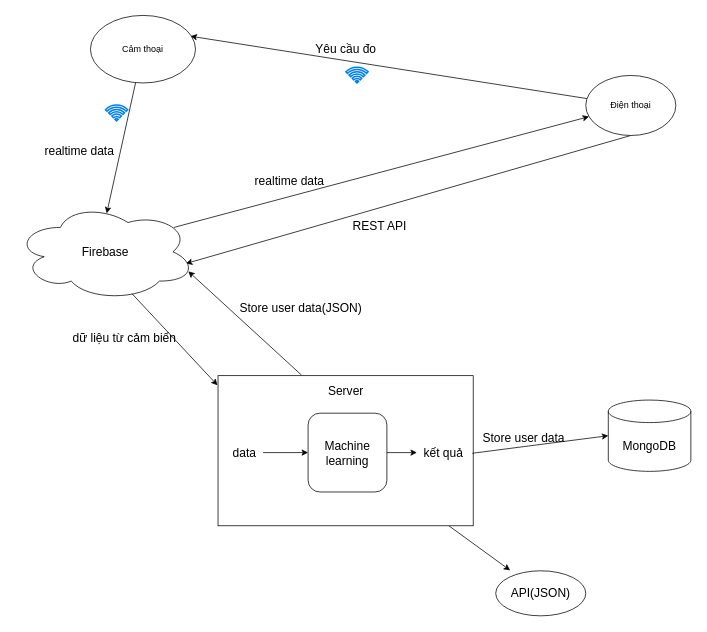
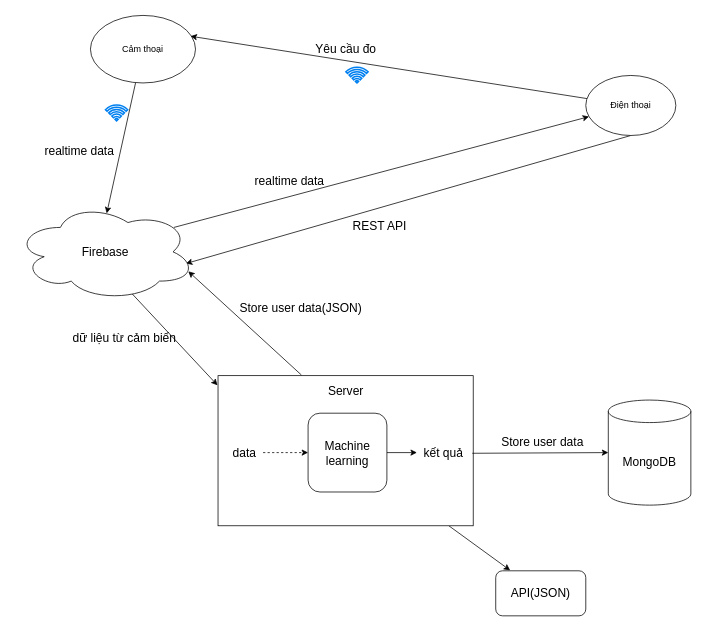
(649, 435) -> (649, 452)
(523, 437) -> (542, 441)
(283, 452) -> (283, 452)
(540, 593) -> (540, 593)
